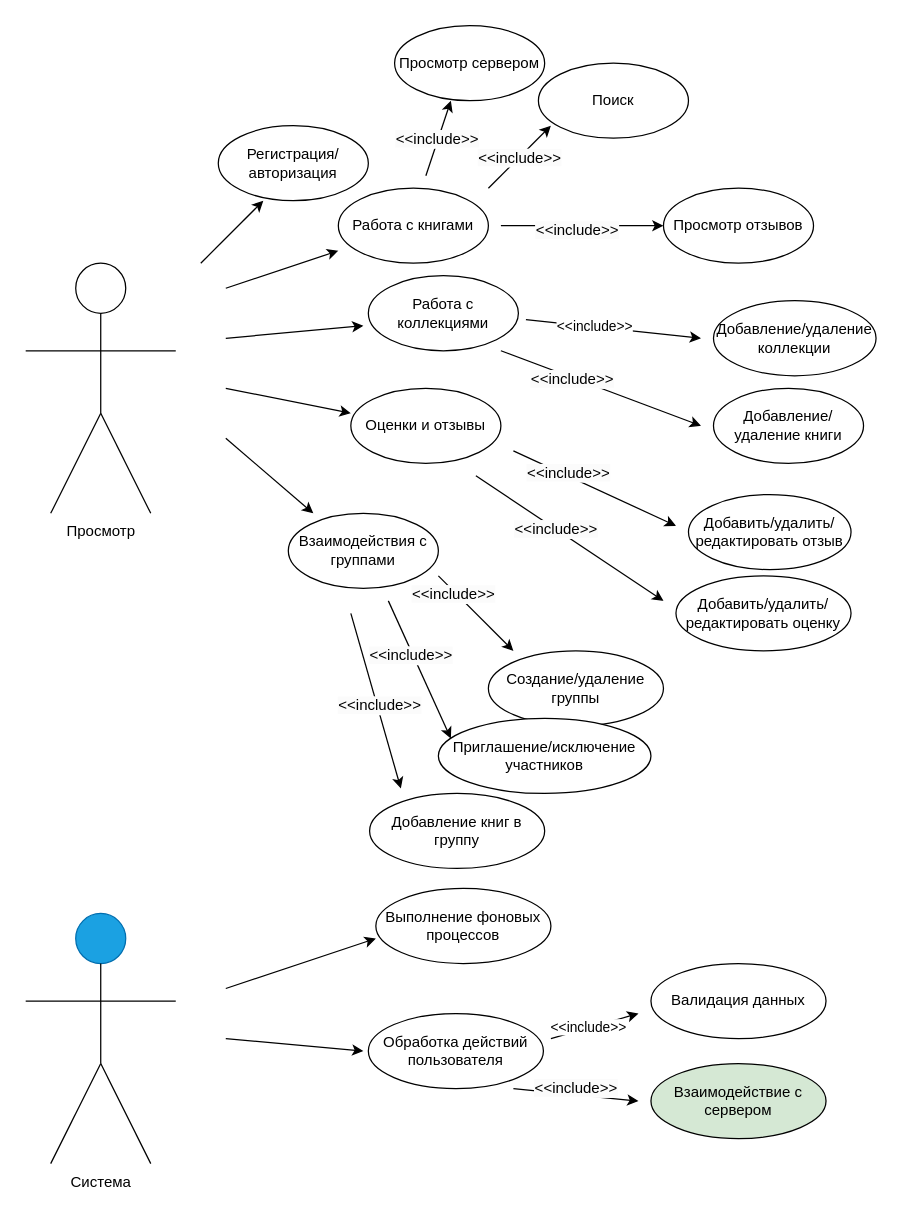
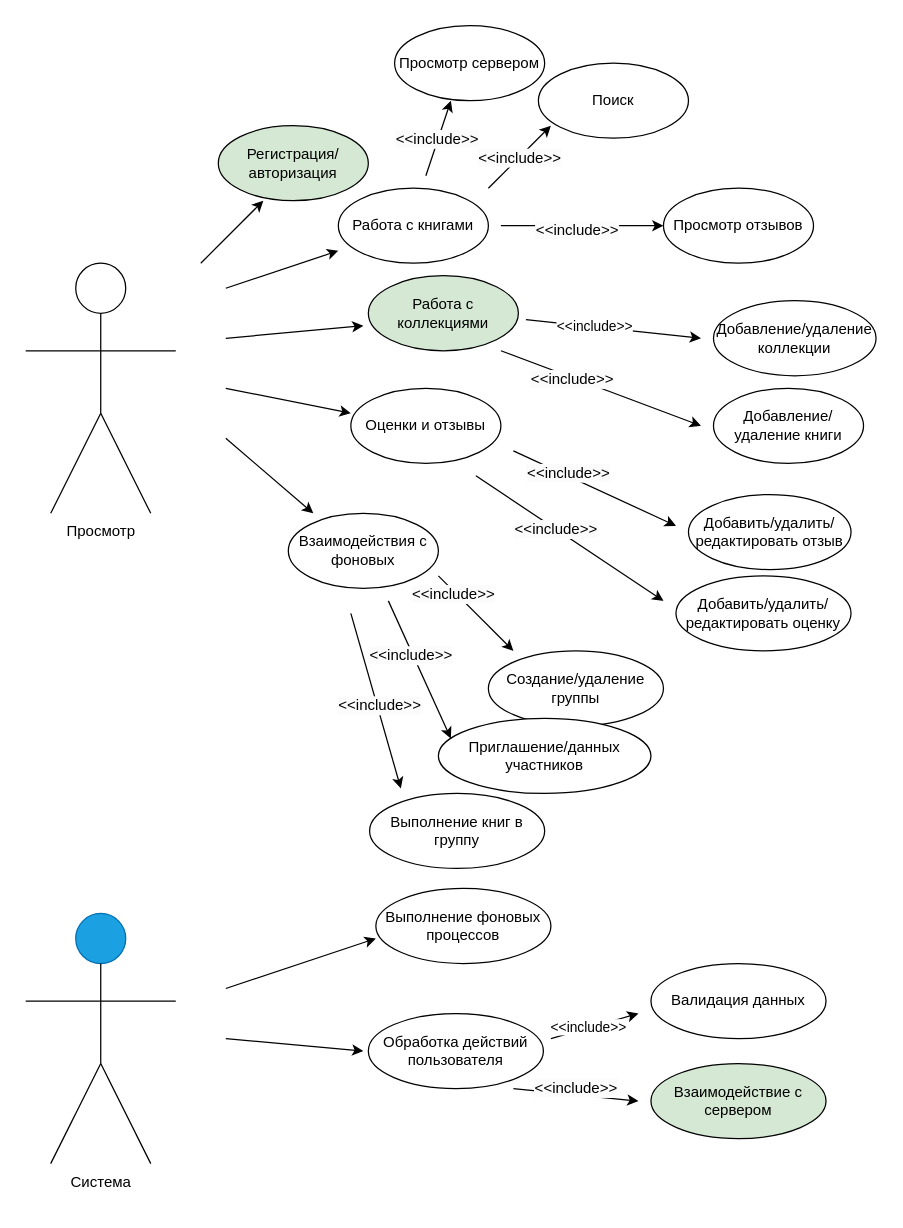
(293, 163) -> (293, 163)
(443, 313) -> (443, 313)
(363, 551) -> (363, 551)
(544, 756) -> (544, 756)
(457, 831) -> (457, 831)
